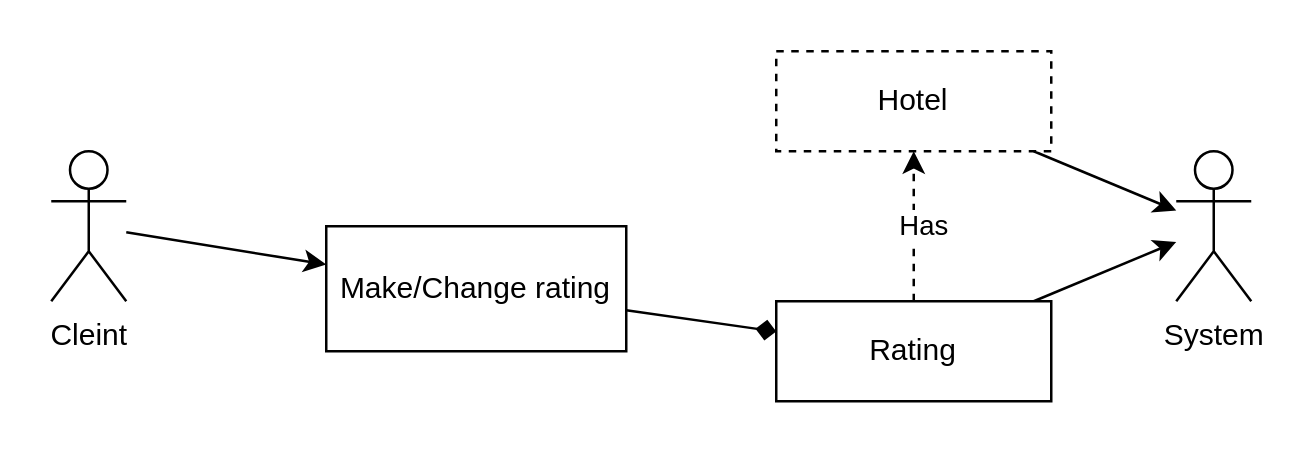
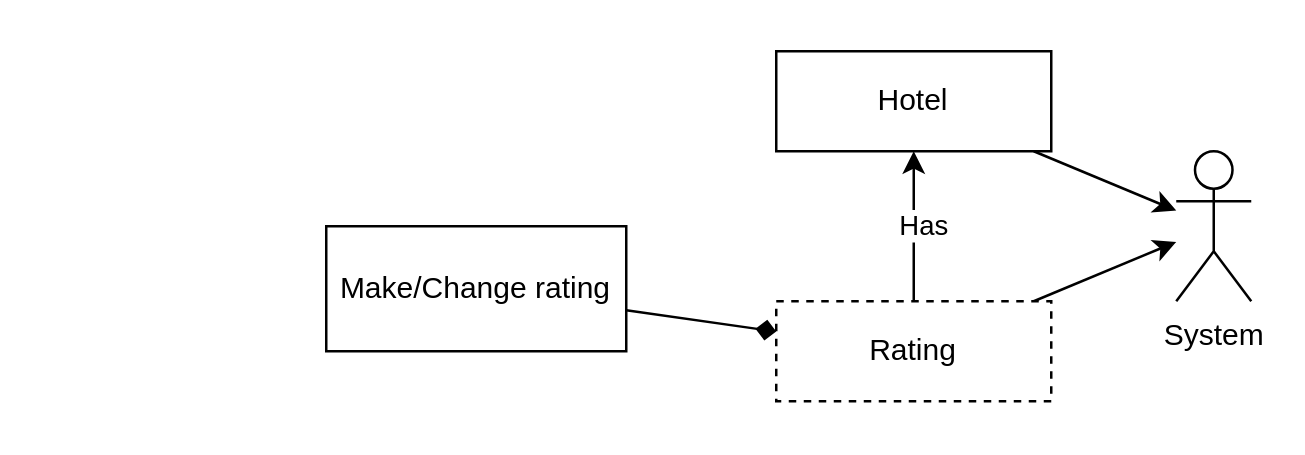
(914, 101) -> (914, 101)
(89, 226) -> none
(218, 247) -> none
(914, 269) -> (914, 269)
(914, 351) -> (914, 351)
